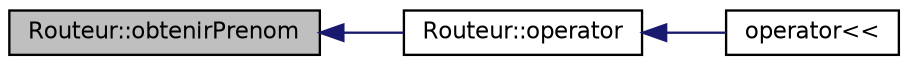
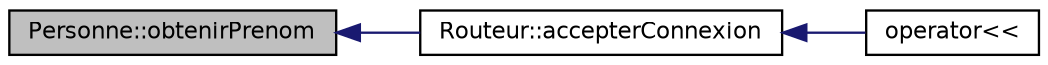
(165, 33) -> (173, 33)
(523, 33) -> (601, 33)
